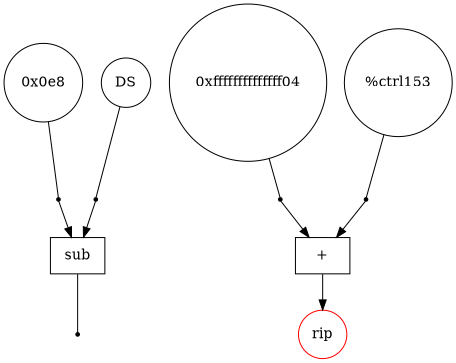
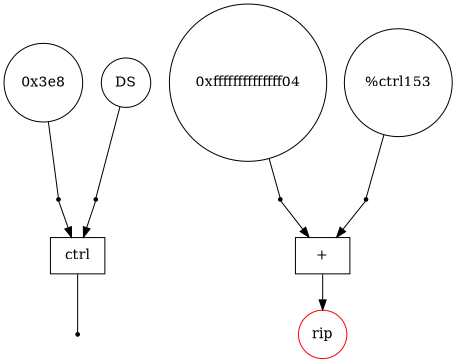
(43, 83) -> (43, 83)
(78, 256) -> (78, 256)
